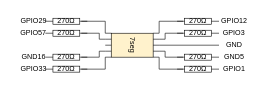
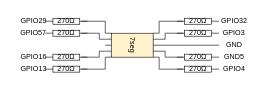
(235, 21) -> (235, 21)
(34, 57) -> (34, 57)
(34, 69) -> (34, 69)
(235, 69) -> (235, 69)
